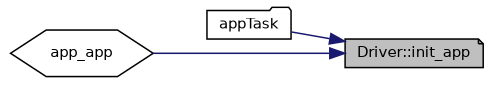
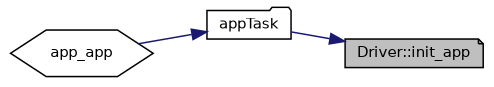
(241, 53) -> (165, 39)
